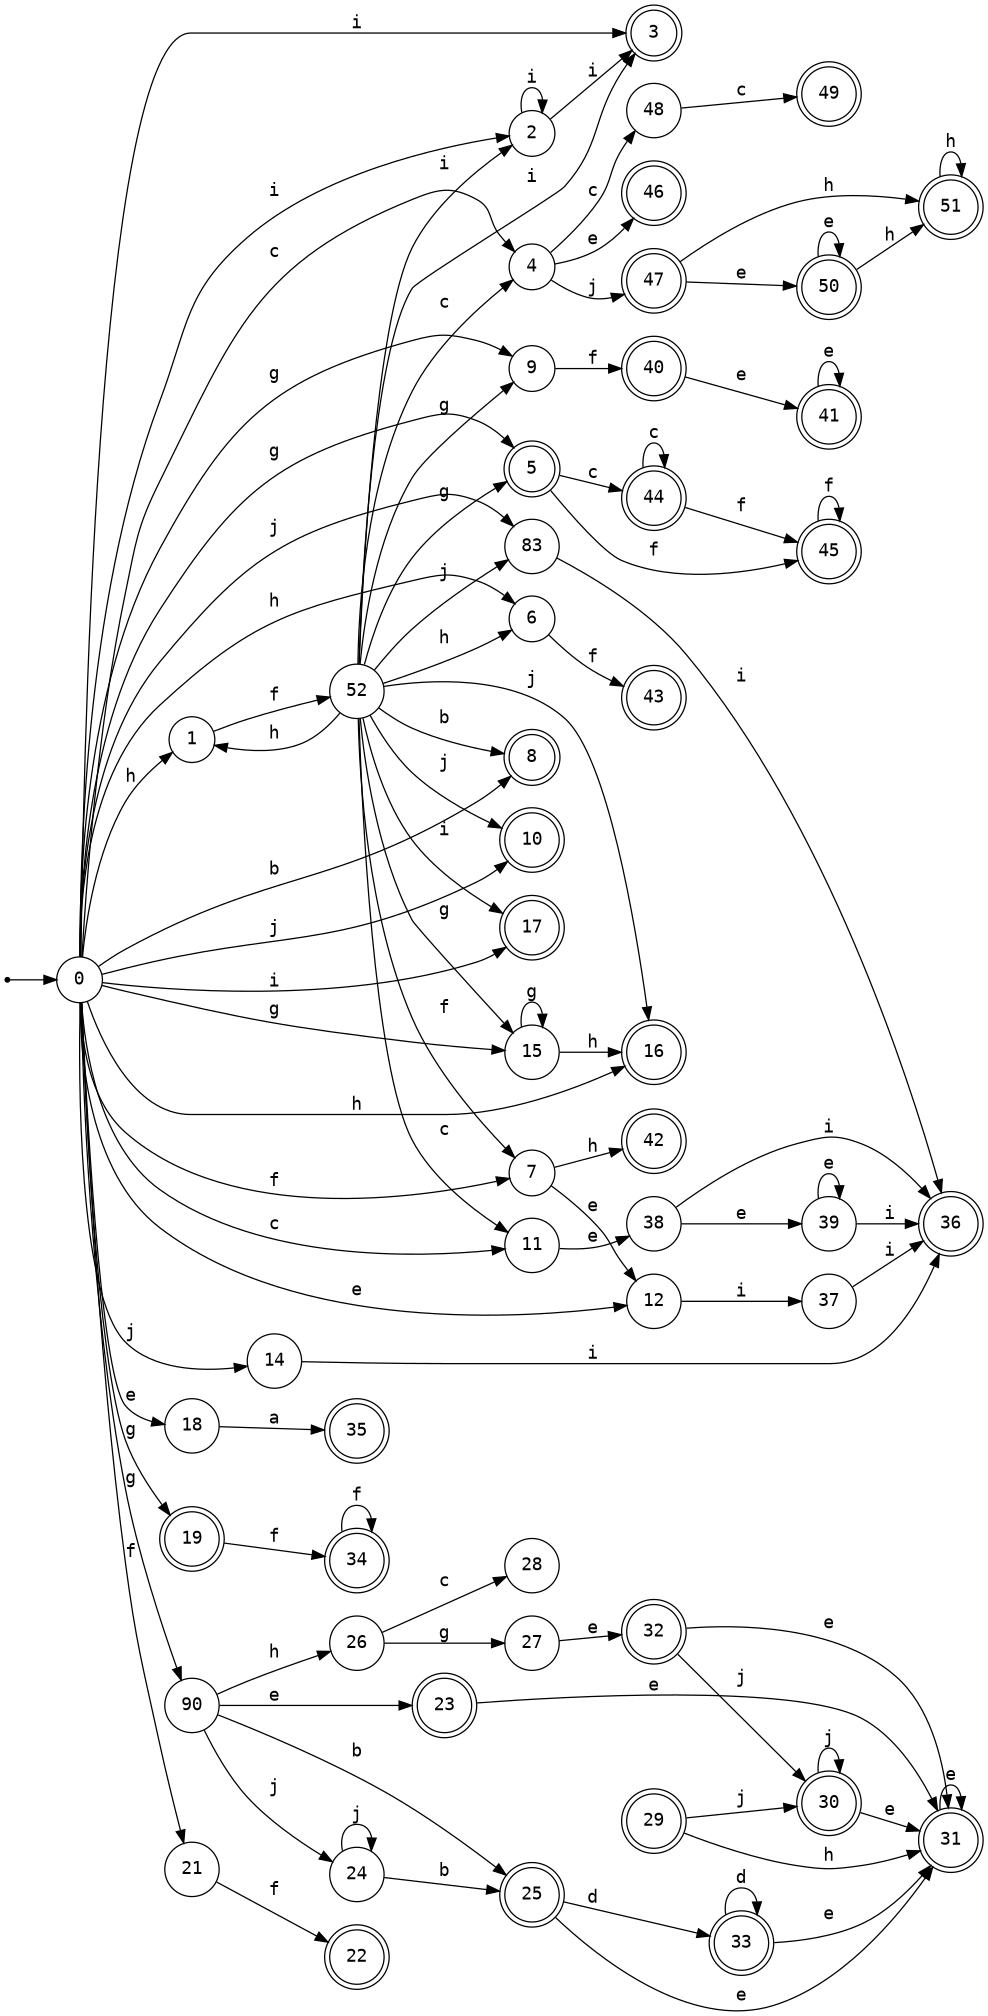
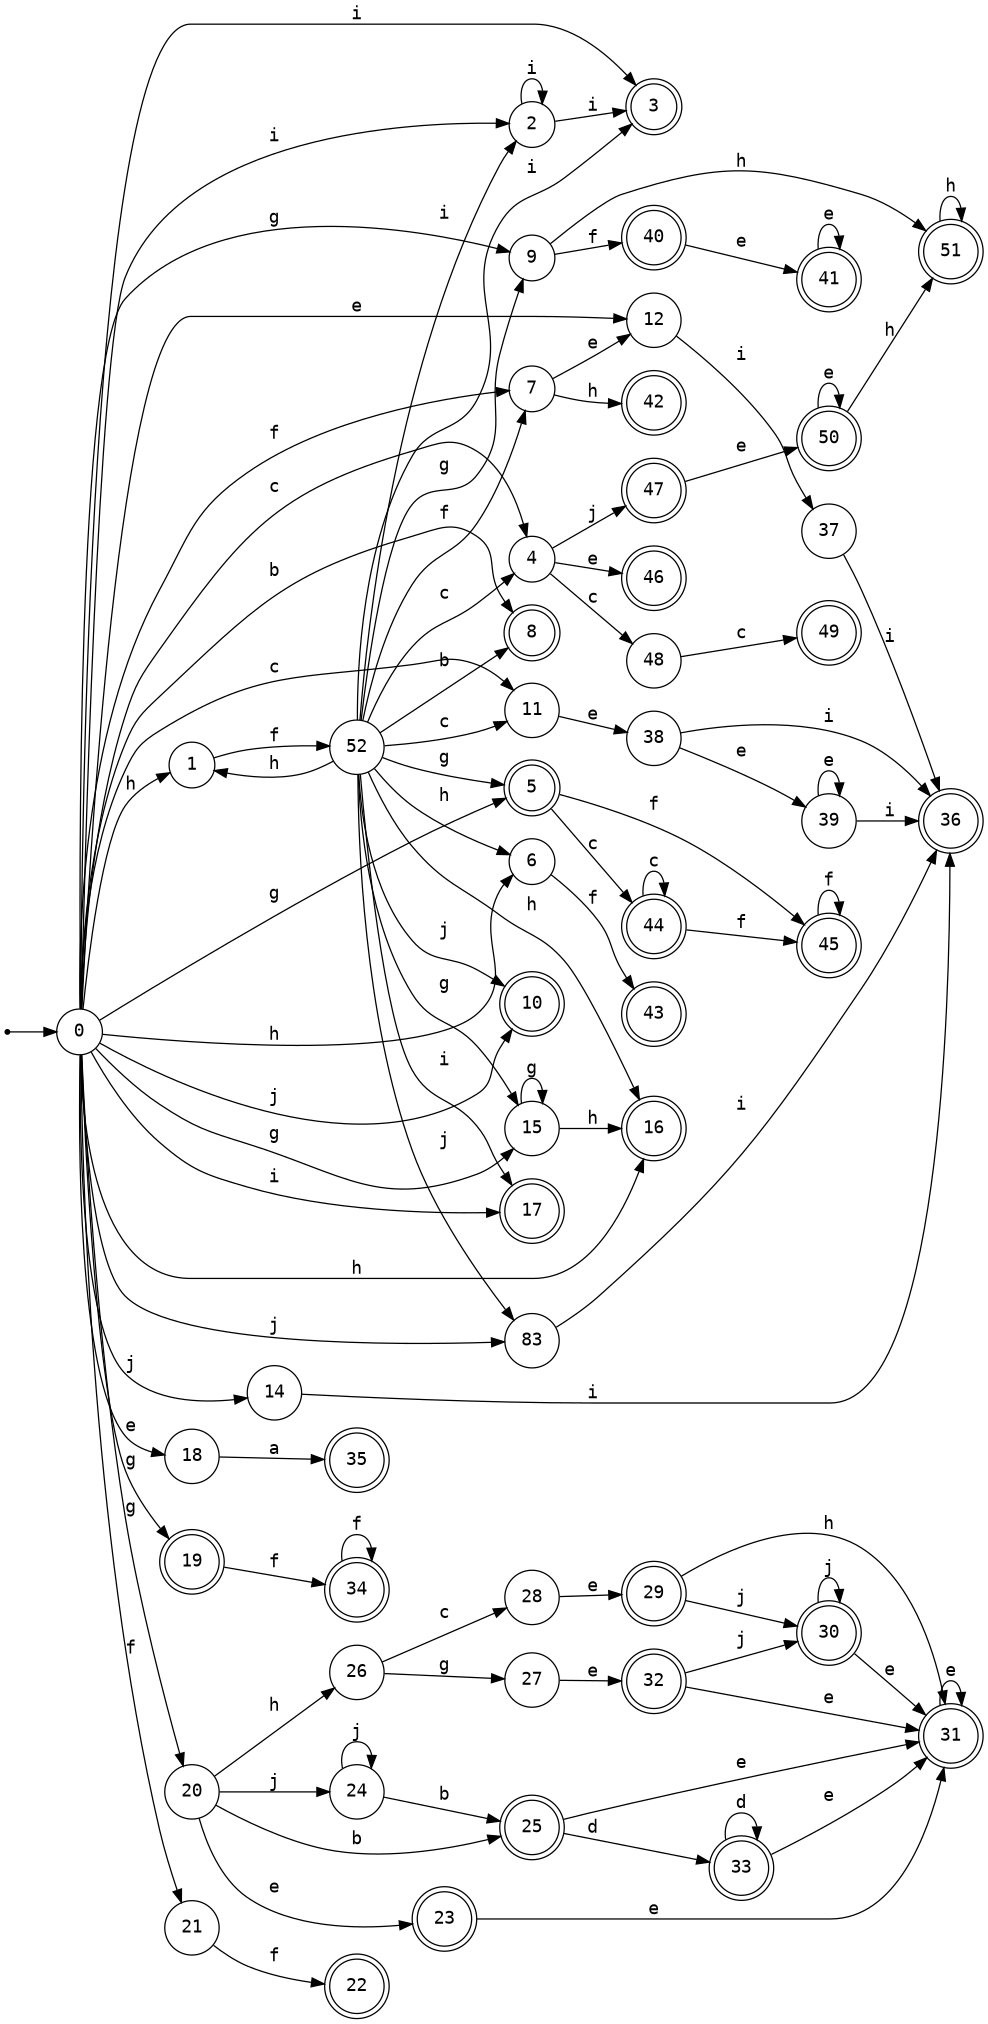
(786, 205) -> (728, 171)
(532, 679) -> (532, 905)
none -> (584, 1596)
(192, 1706) -> (192, 1792)
